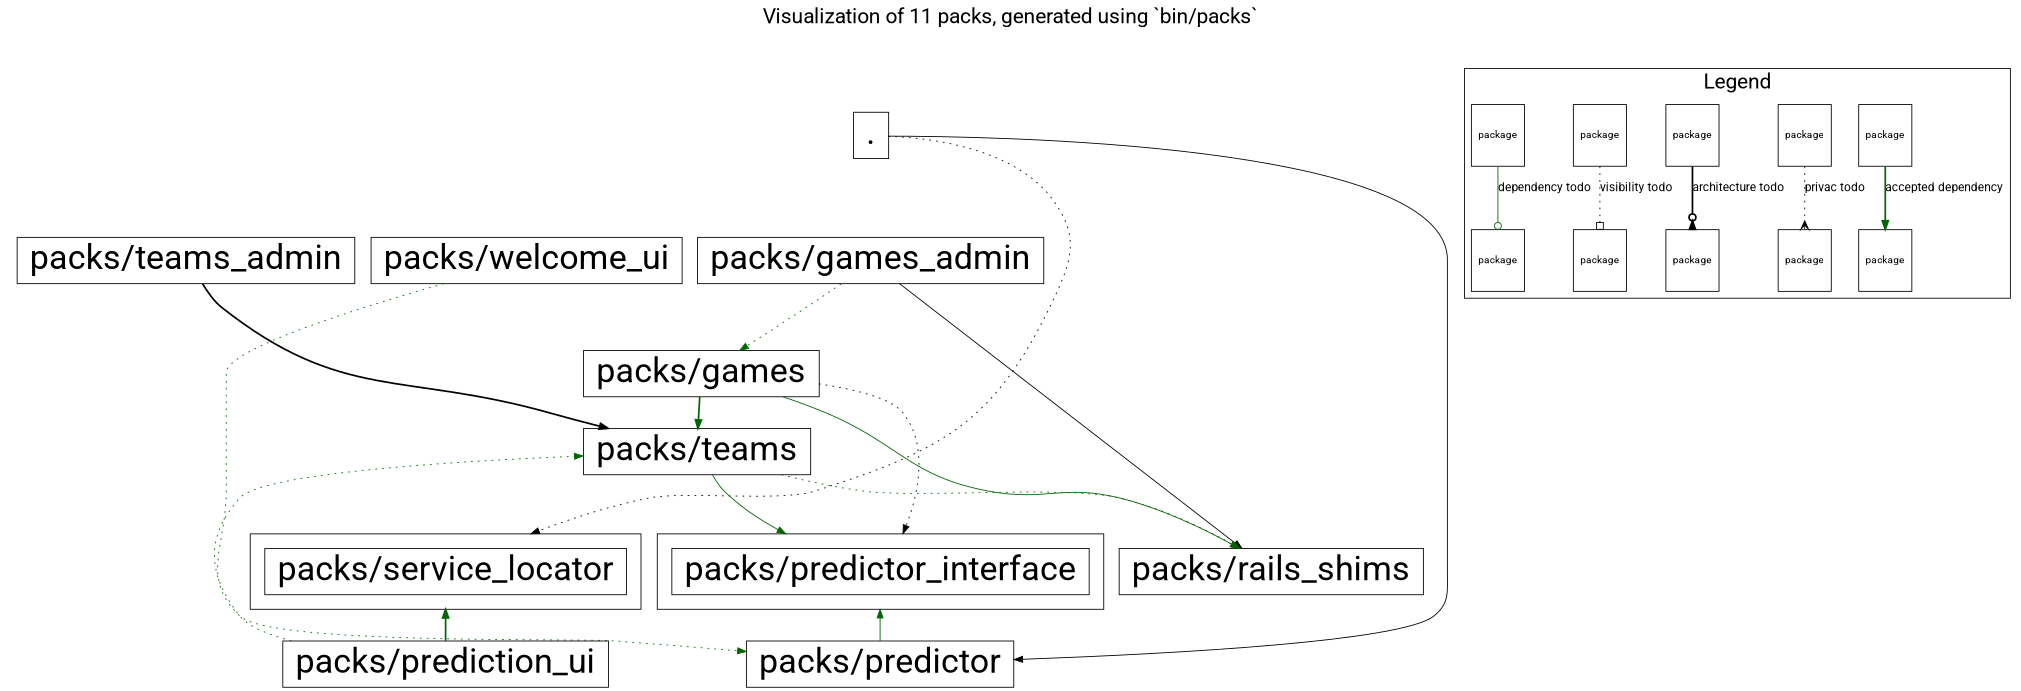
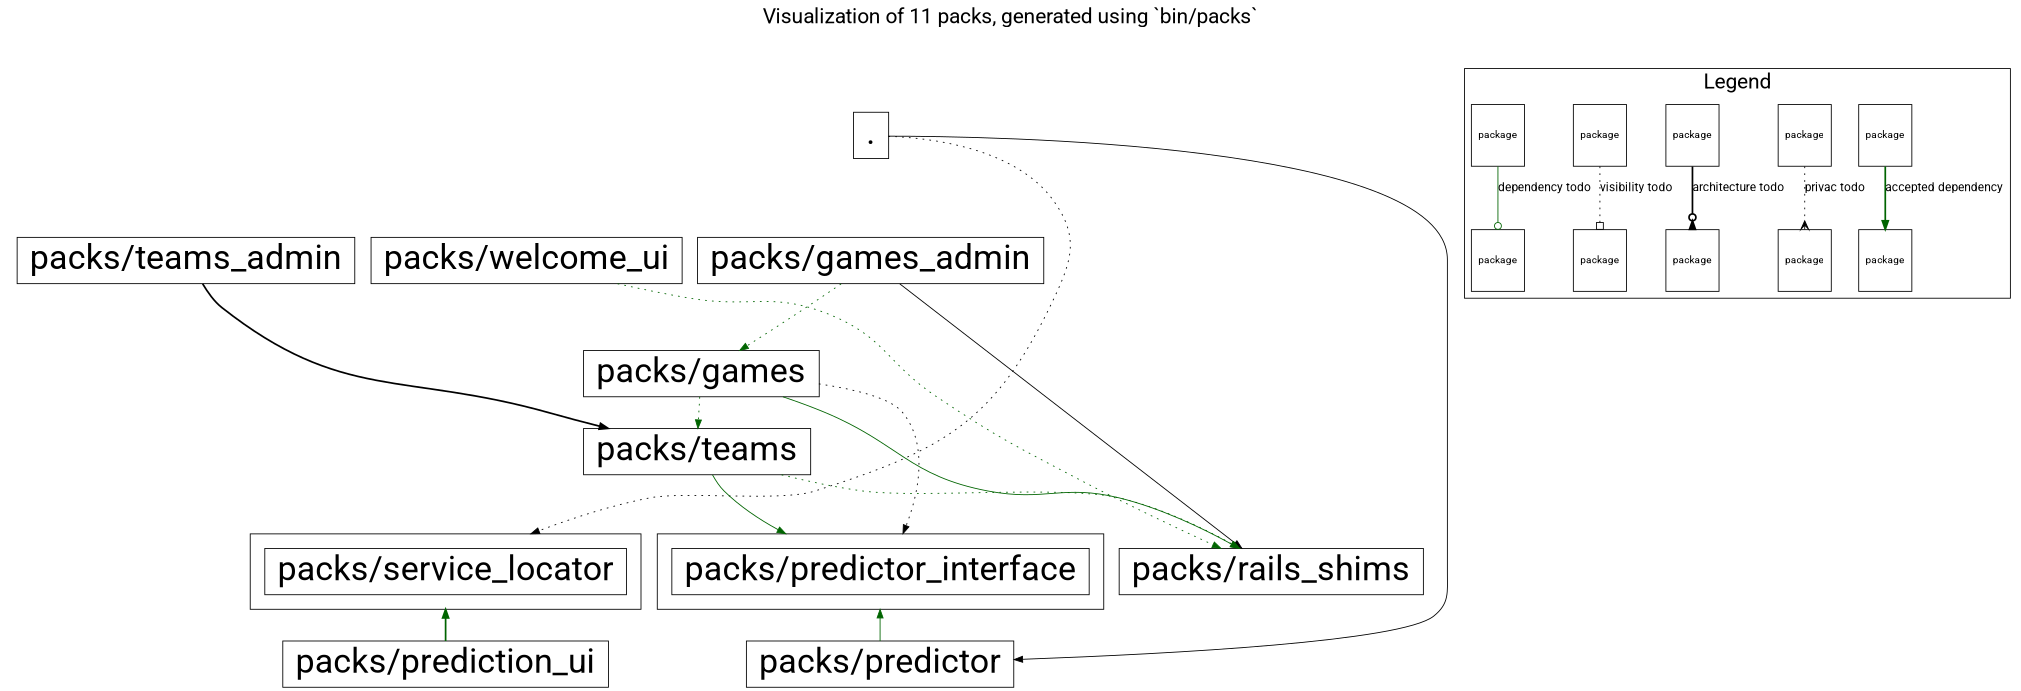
(699, 408) -> (699, 408)
(311, 477) -> none
(269, 626) -> (922, 386)
